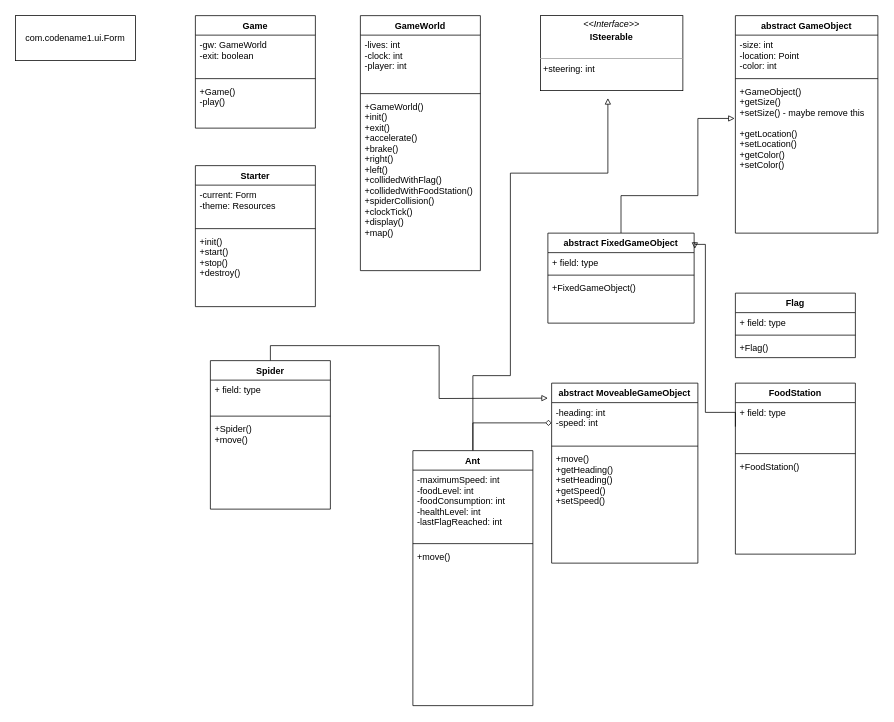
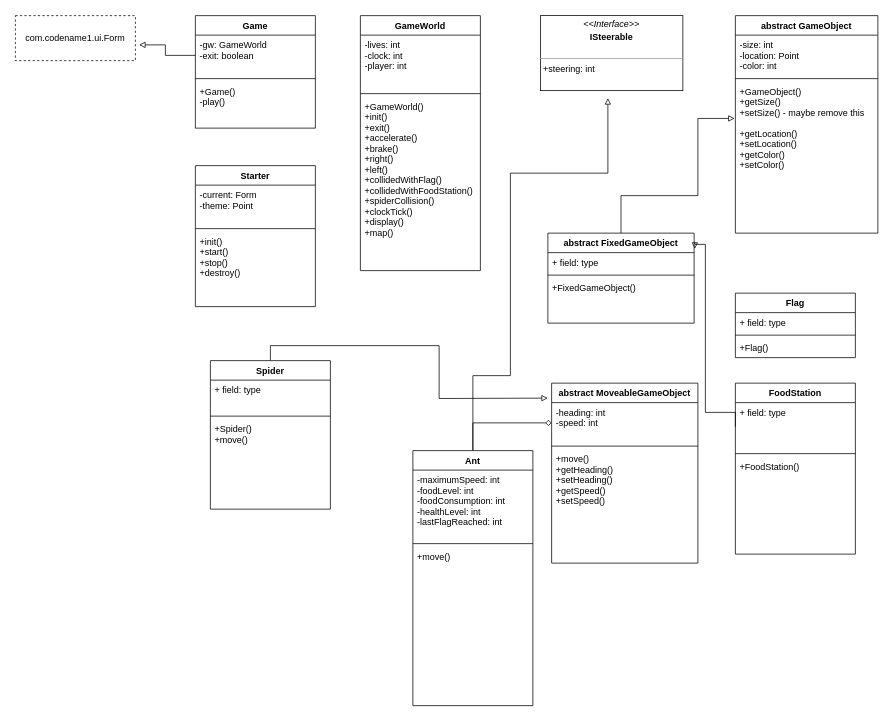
(75, 38) -> (75, 38)
none -> (165, 54)
(232, 195) -> (232, 195)
